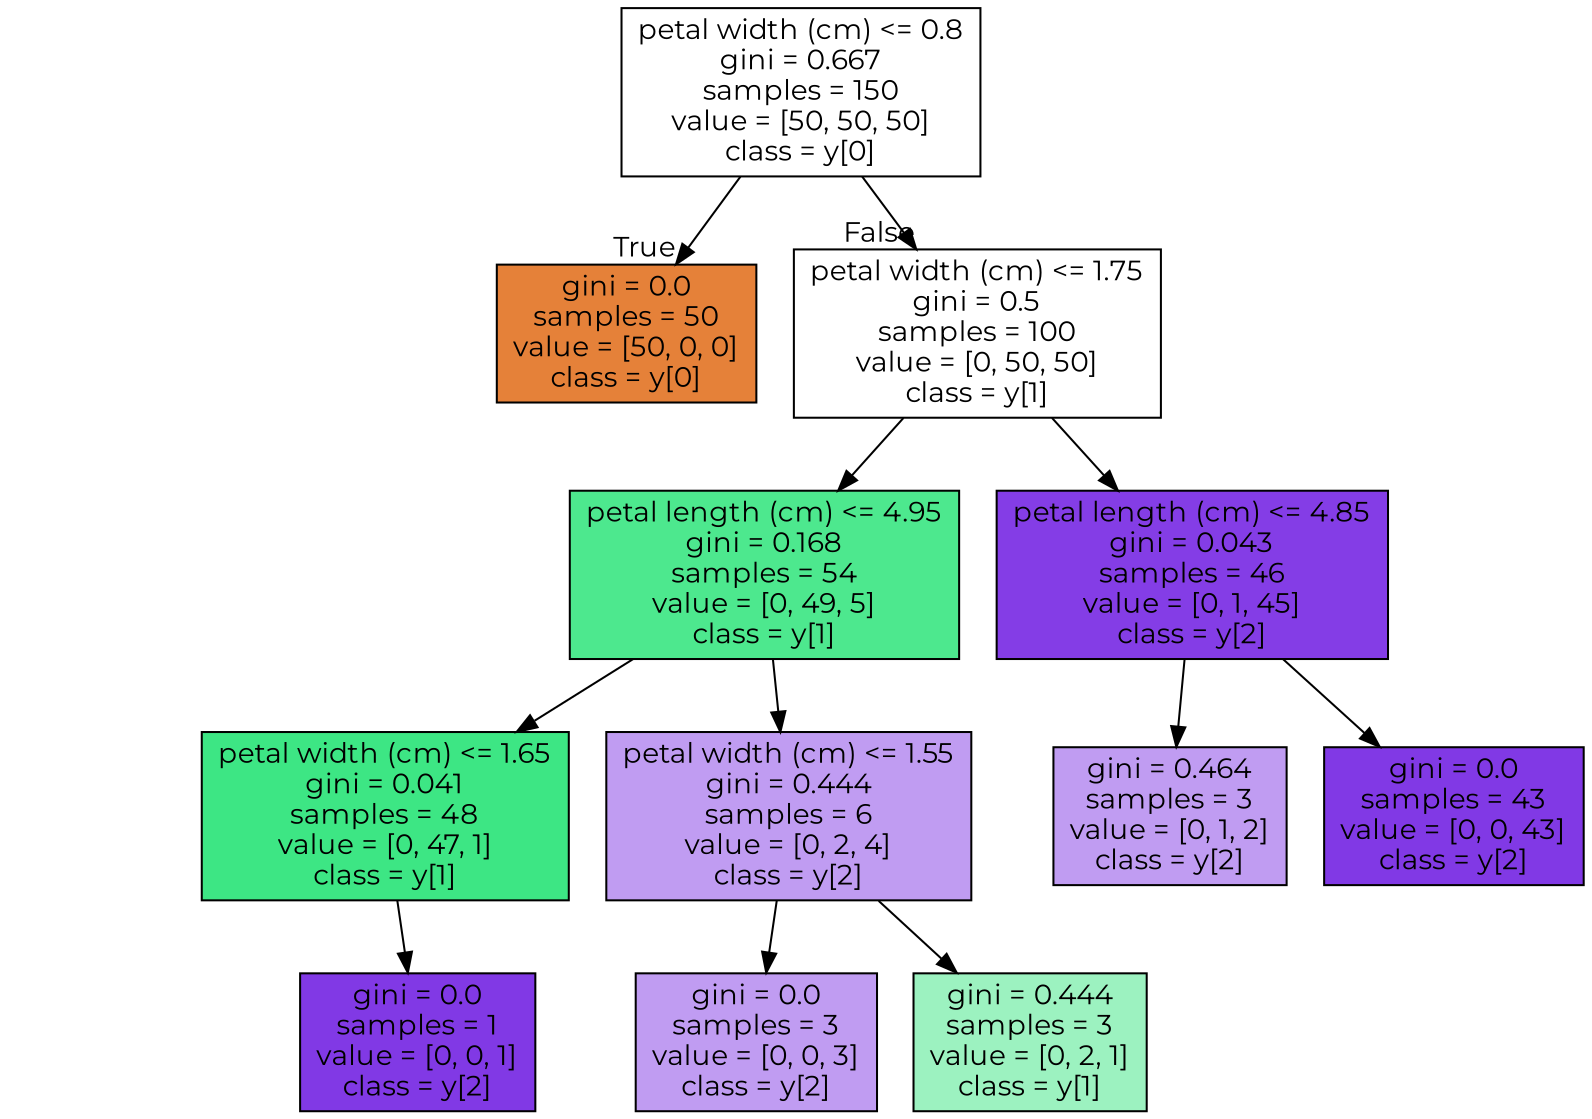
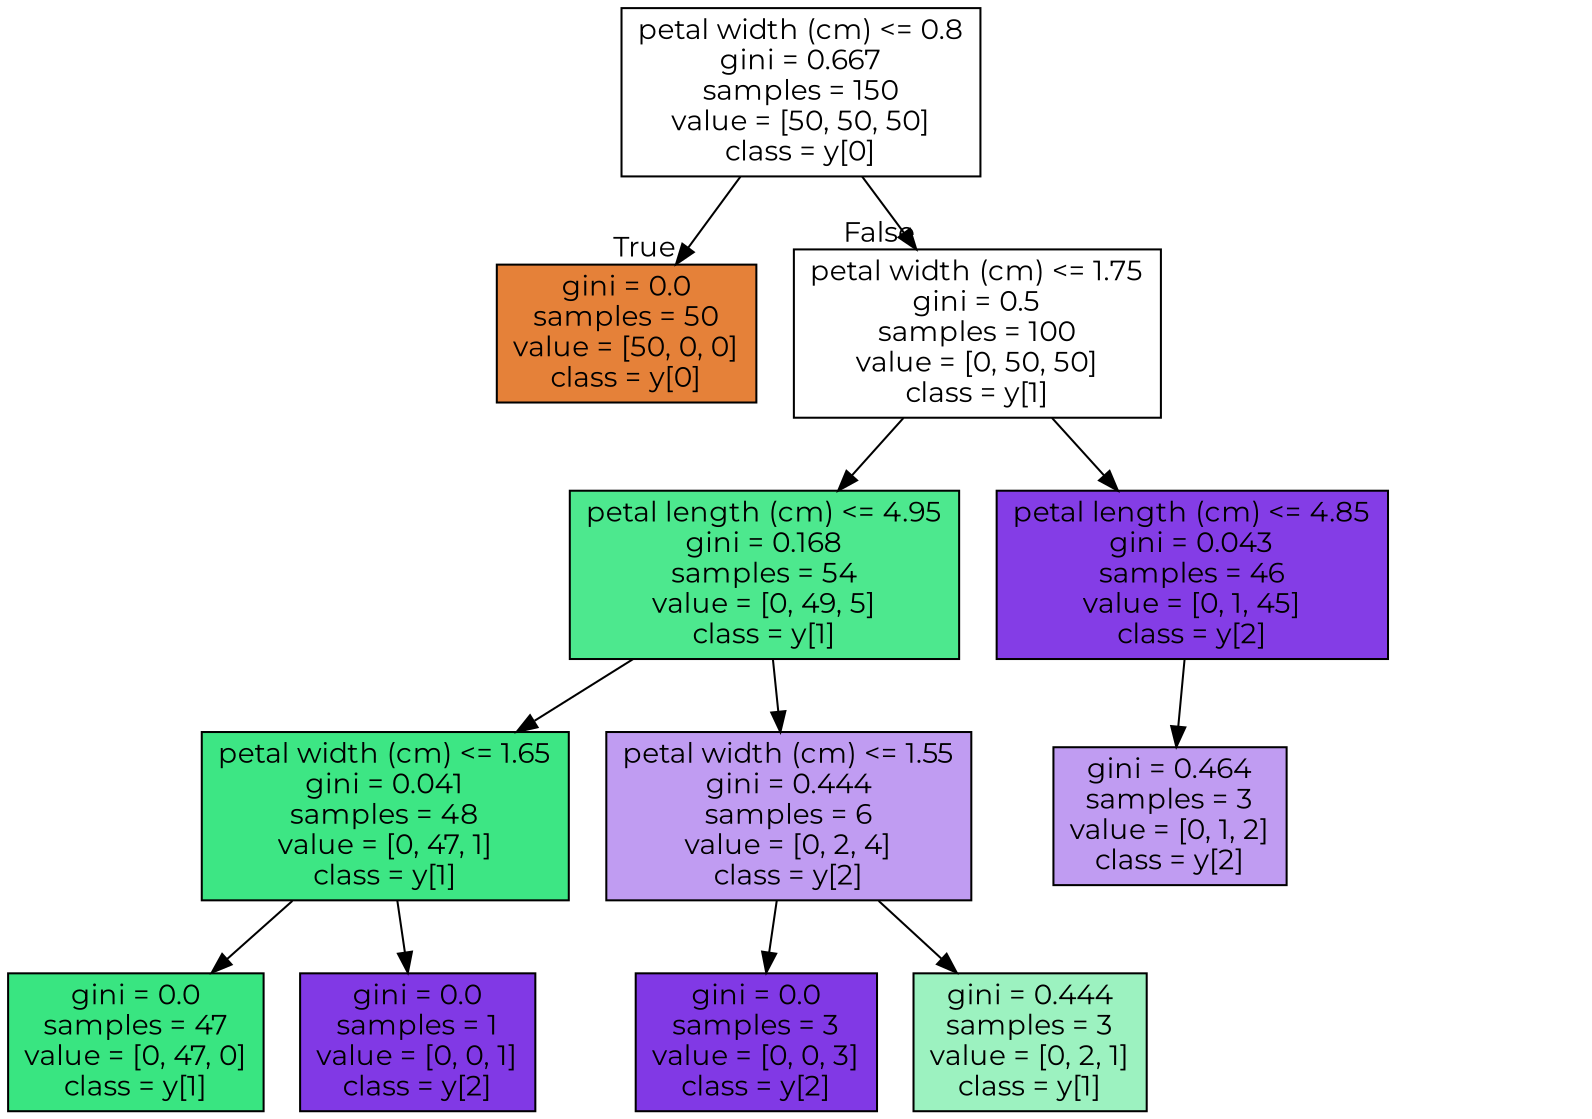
(1454, 816) -> none
none -> (136, 1042)
(756, 1042) -> (756, 1042)
